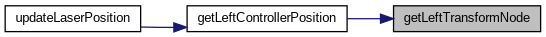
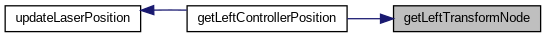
(157, 27) -> (170, 10)
